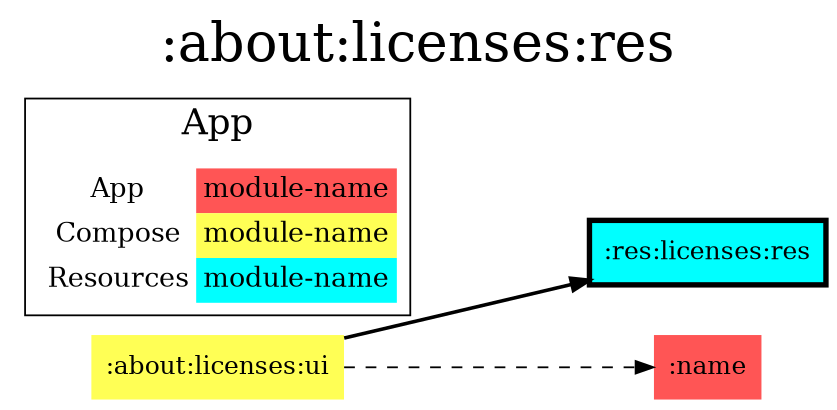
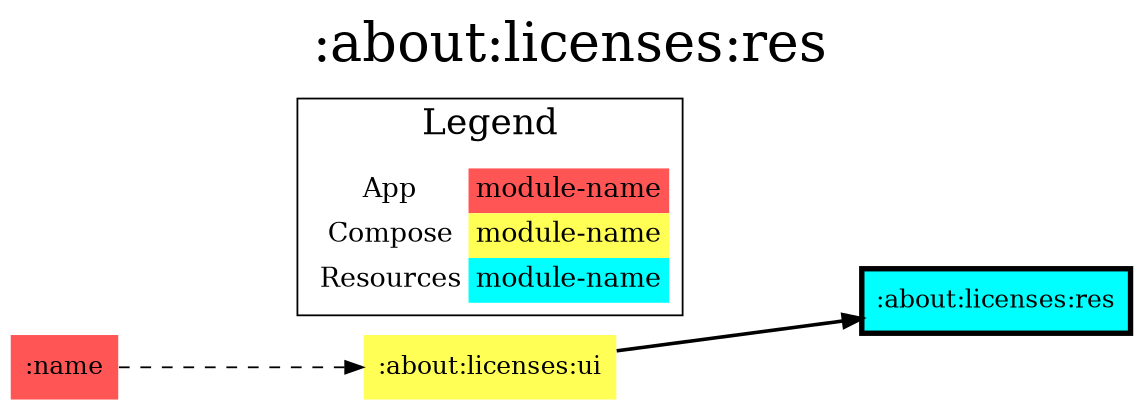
(218, 125) -> (490, 125)
(708, 253) -> (996, 301)
(490, 367) -> (232, 367)
